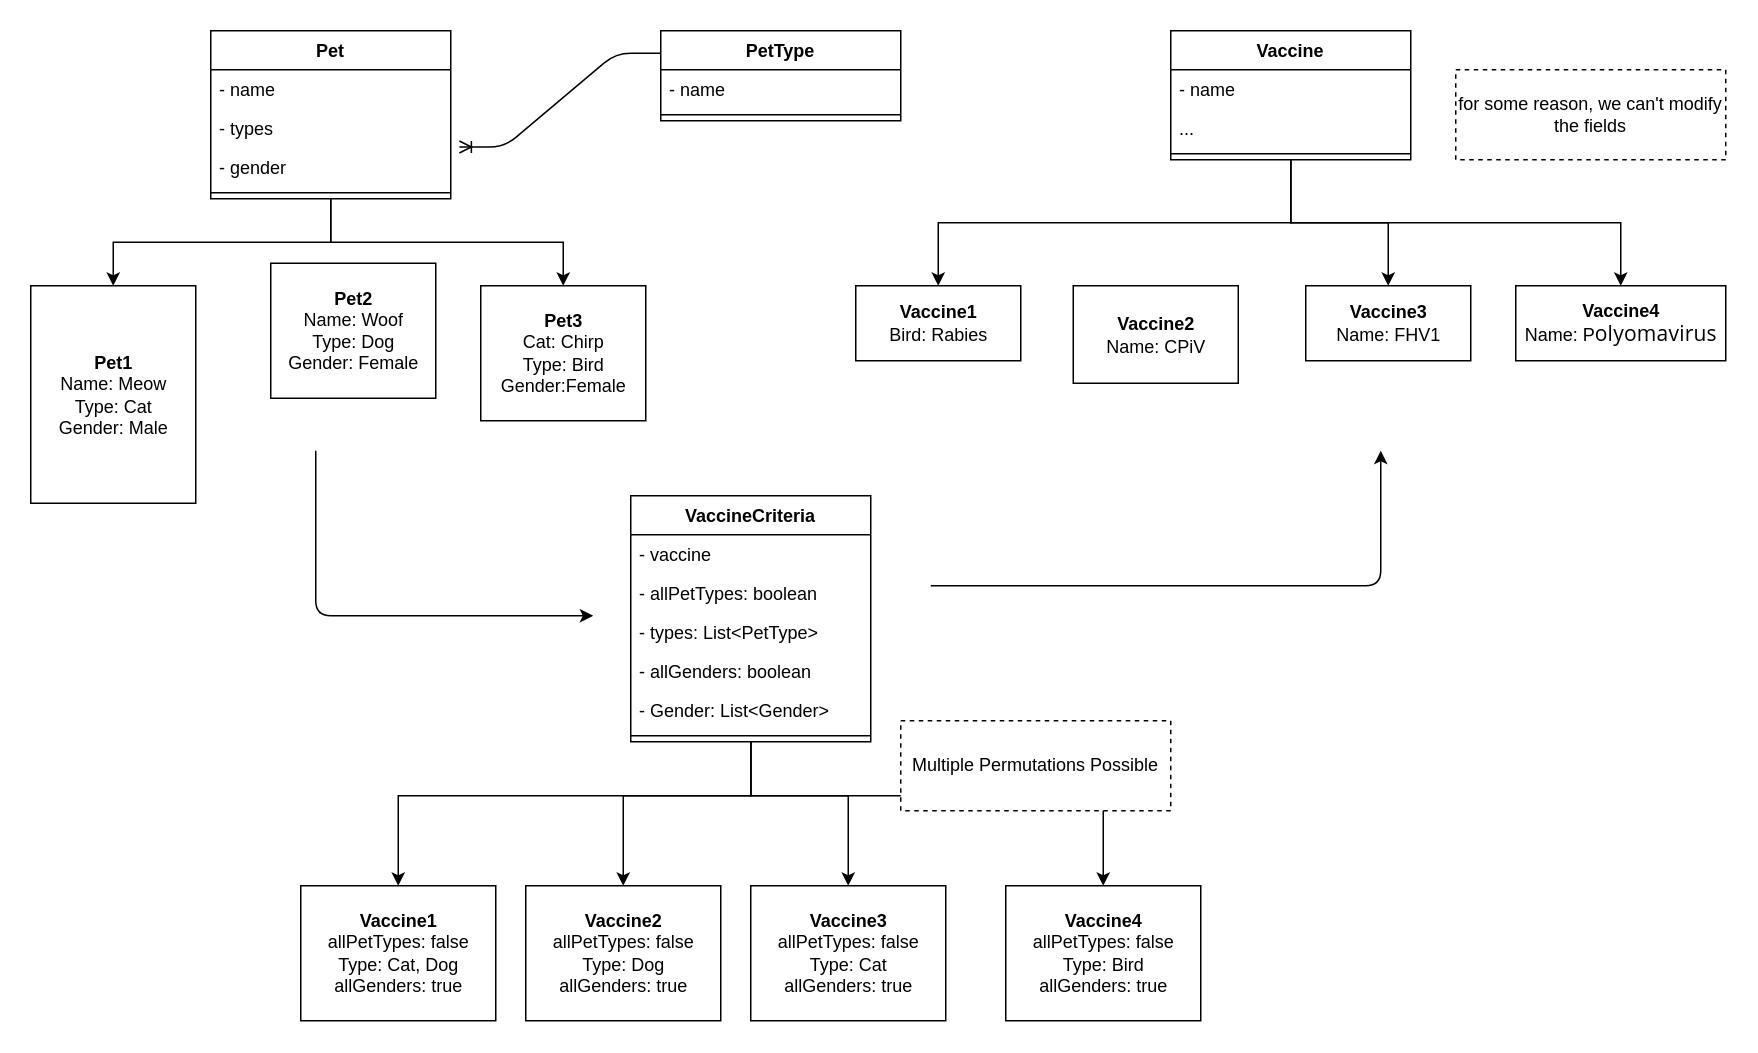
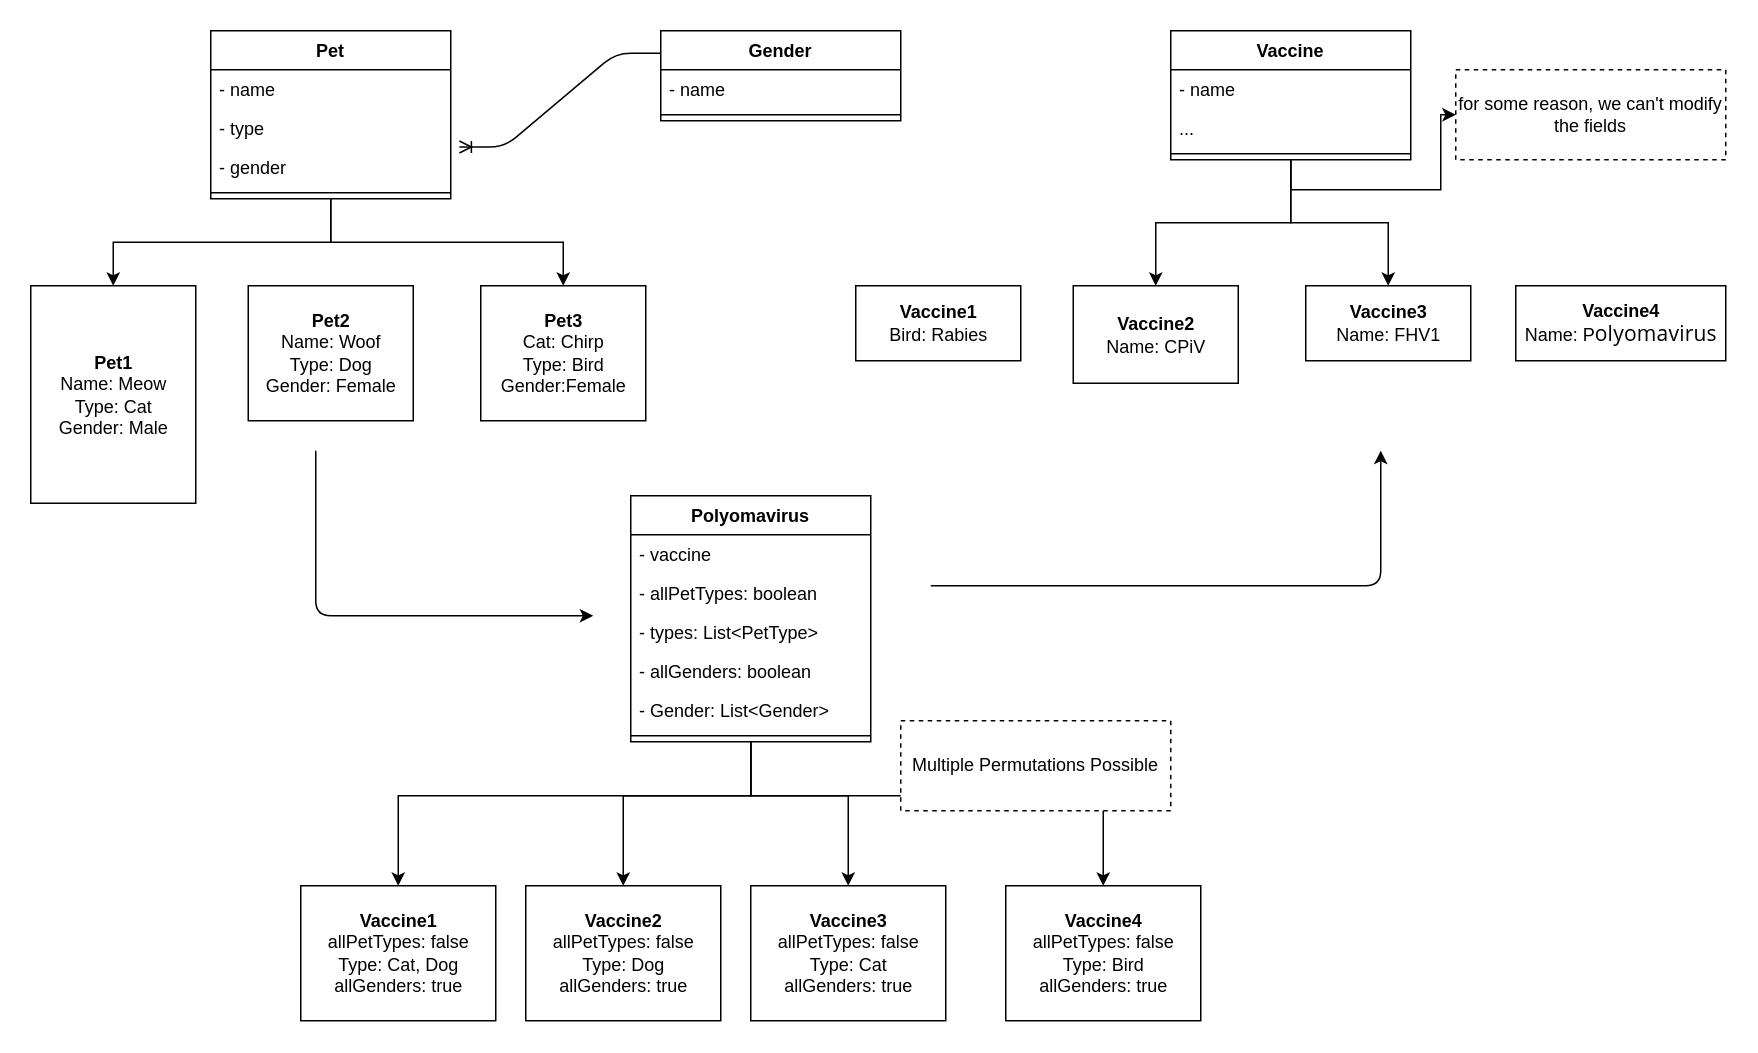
(780, 51) -> (780, 51)
(252, 129) -> (247, 129)
(1019, 223) -> none
(1532, 223) -> (1407, 190)
none -> (1156, 250)
(353, 331) -> (331, 353)
(750, 516) -> (750, 516)
